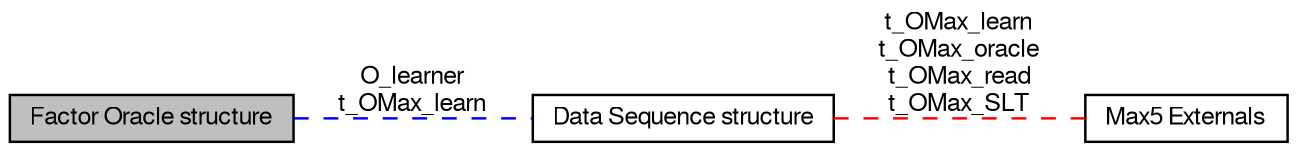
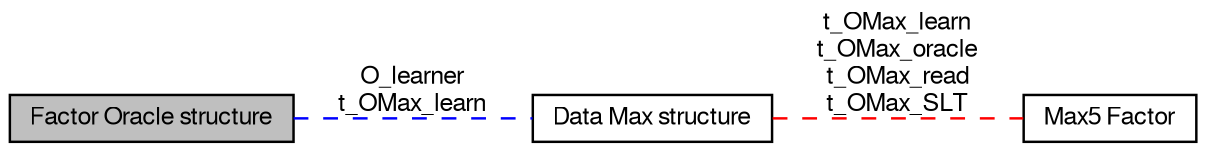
(683, 118) -> (652, 118)
(1186, 118) -> (1110, 118)
